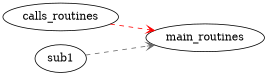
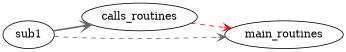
none -> (69, 28)
